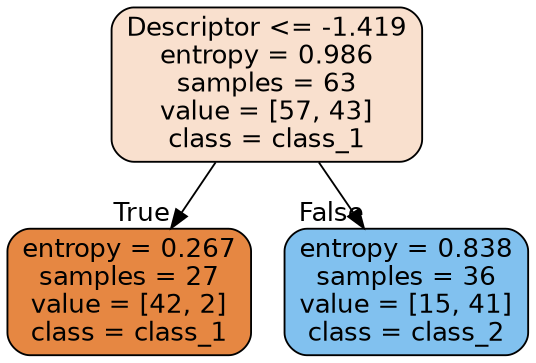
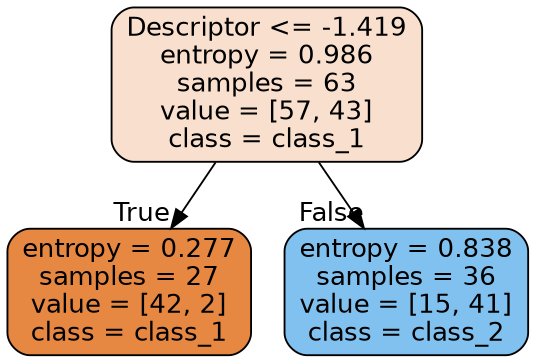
(129, 292) -> (129, 292)
